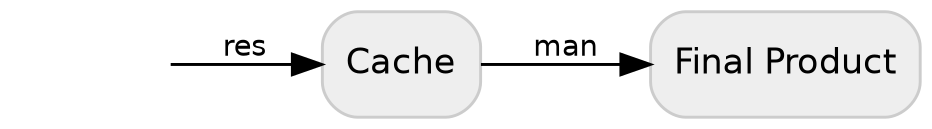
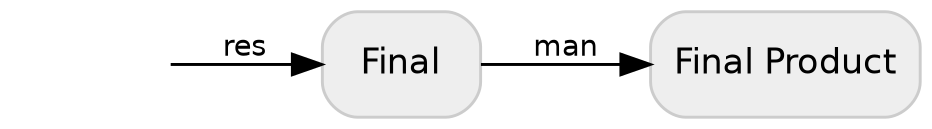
(401, 64) -> (401, 64)
